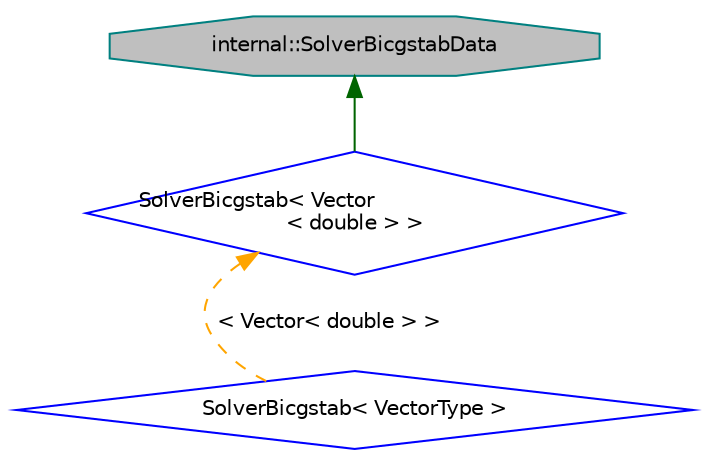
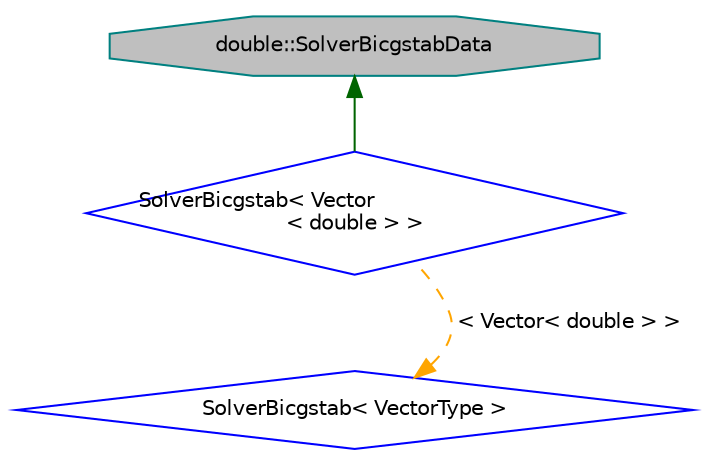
(355, 46) -> (355, 46)
(209, 328) -> (449, 311)
